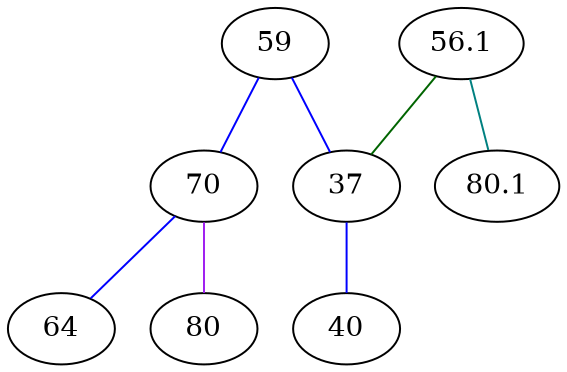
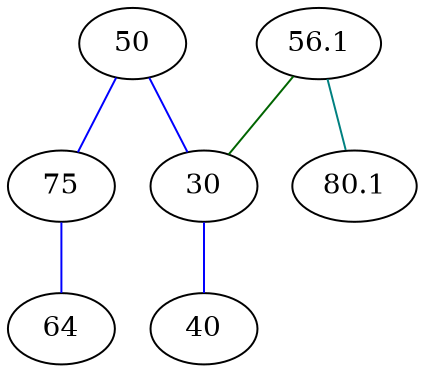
(275, 44) -> (133, 44)
(204, 186) -> (61, 186)
(347, 186) -> (204, 186)
(204, 329) -> none
